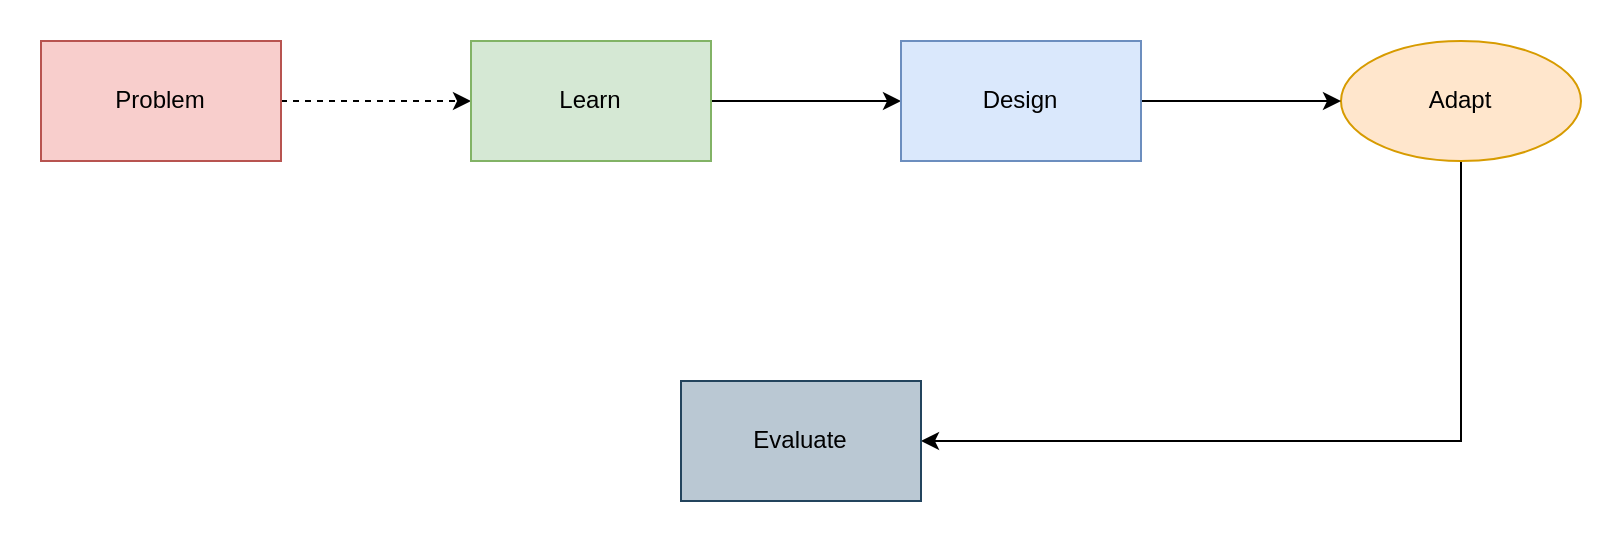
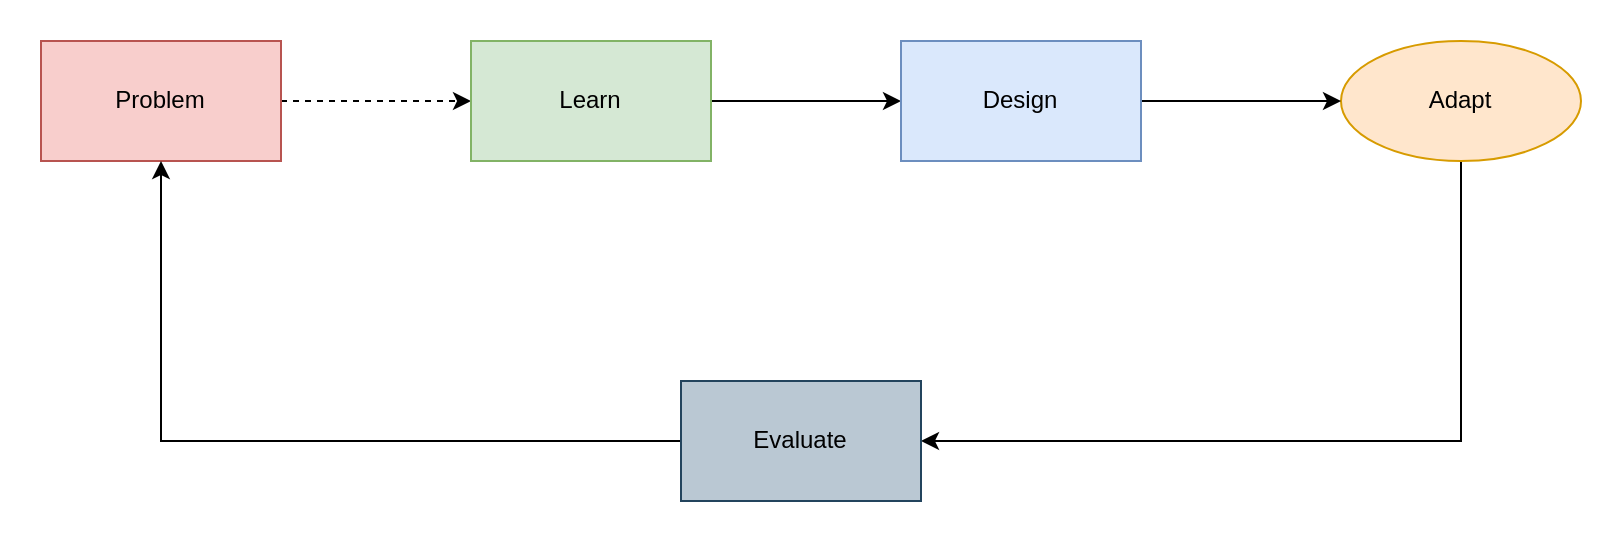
none -> (288, 441)
